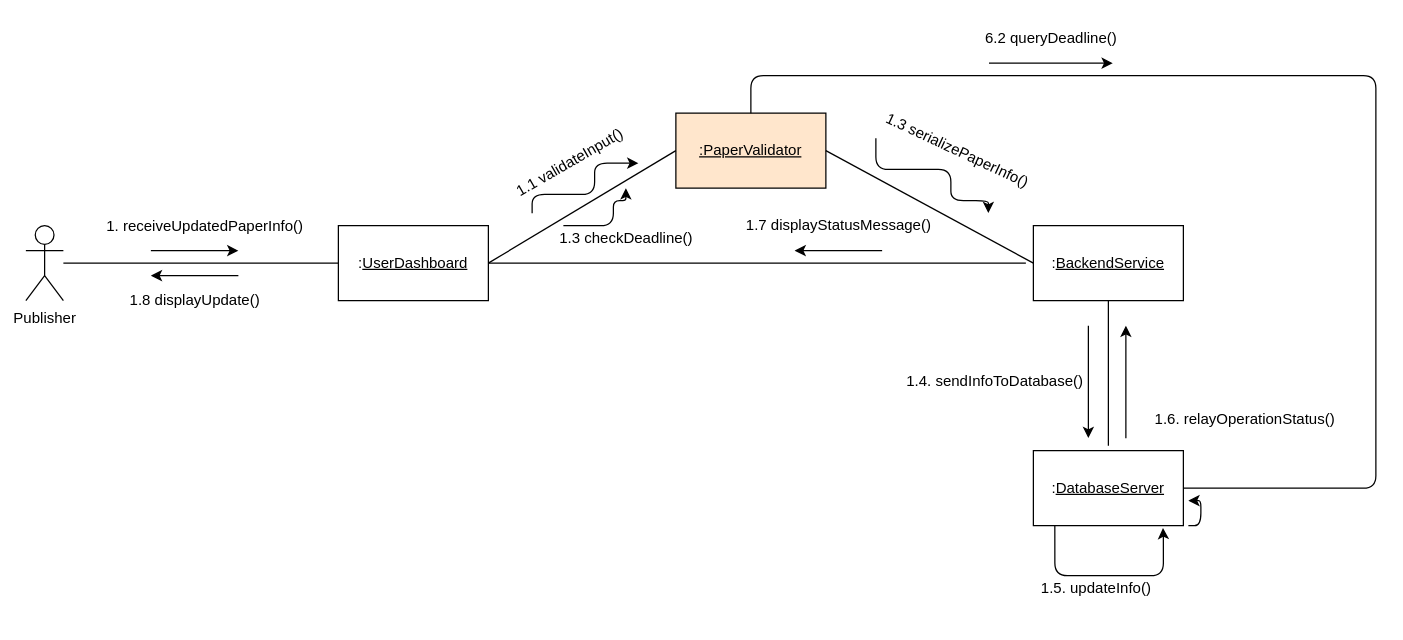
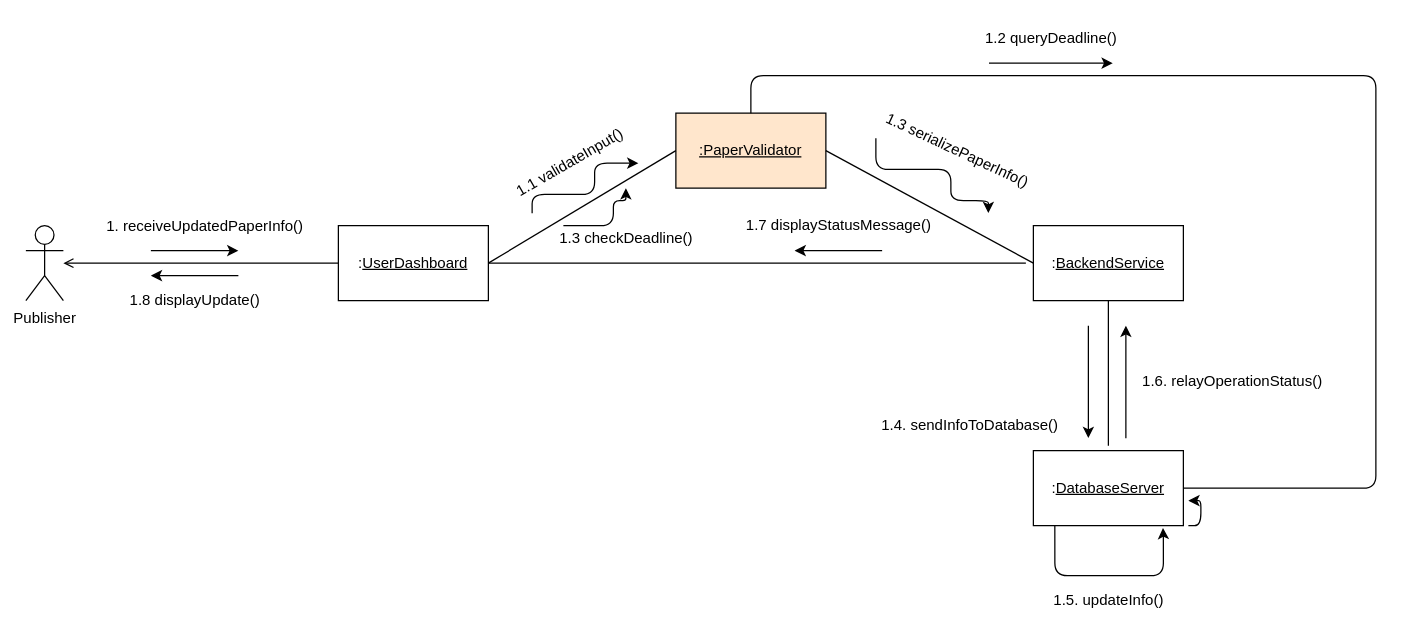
(1051, 38) -> (1051, 38)
(68, 263) -> (69, 263)
(994, 382) -> (969, 426)
(1244, 419) -> (1232, 382)
(1096, 588) -> (1108, 601)
